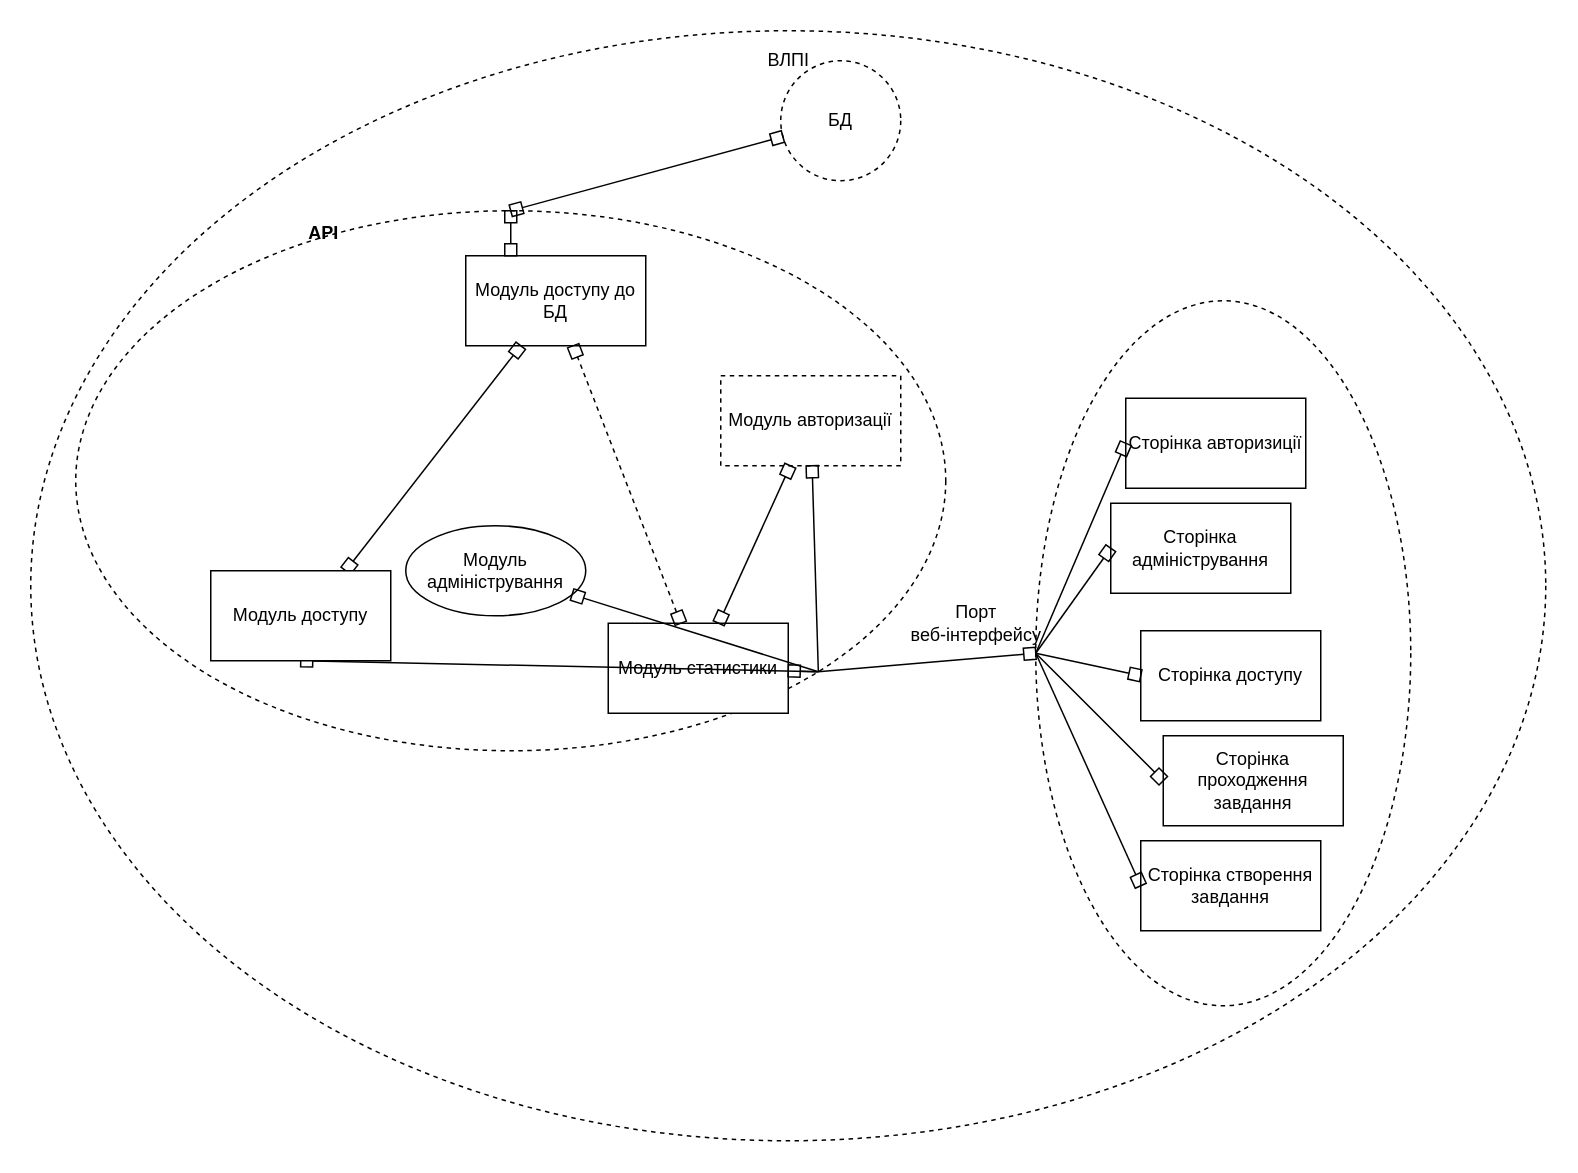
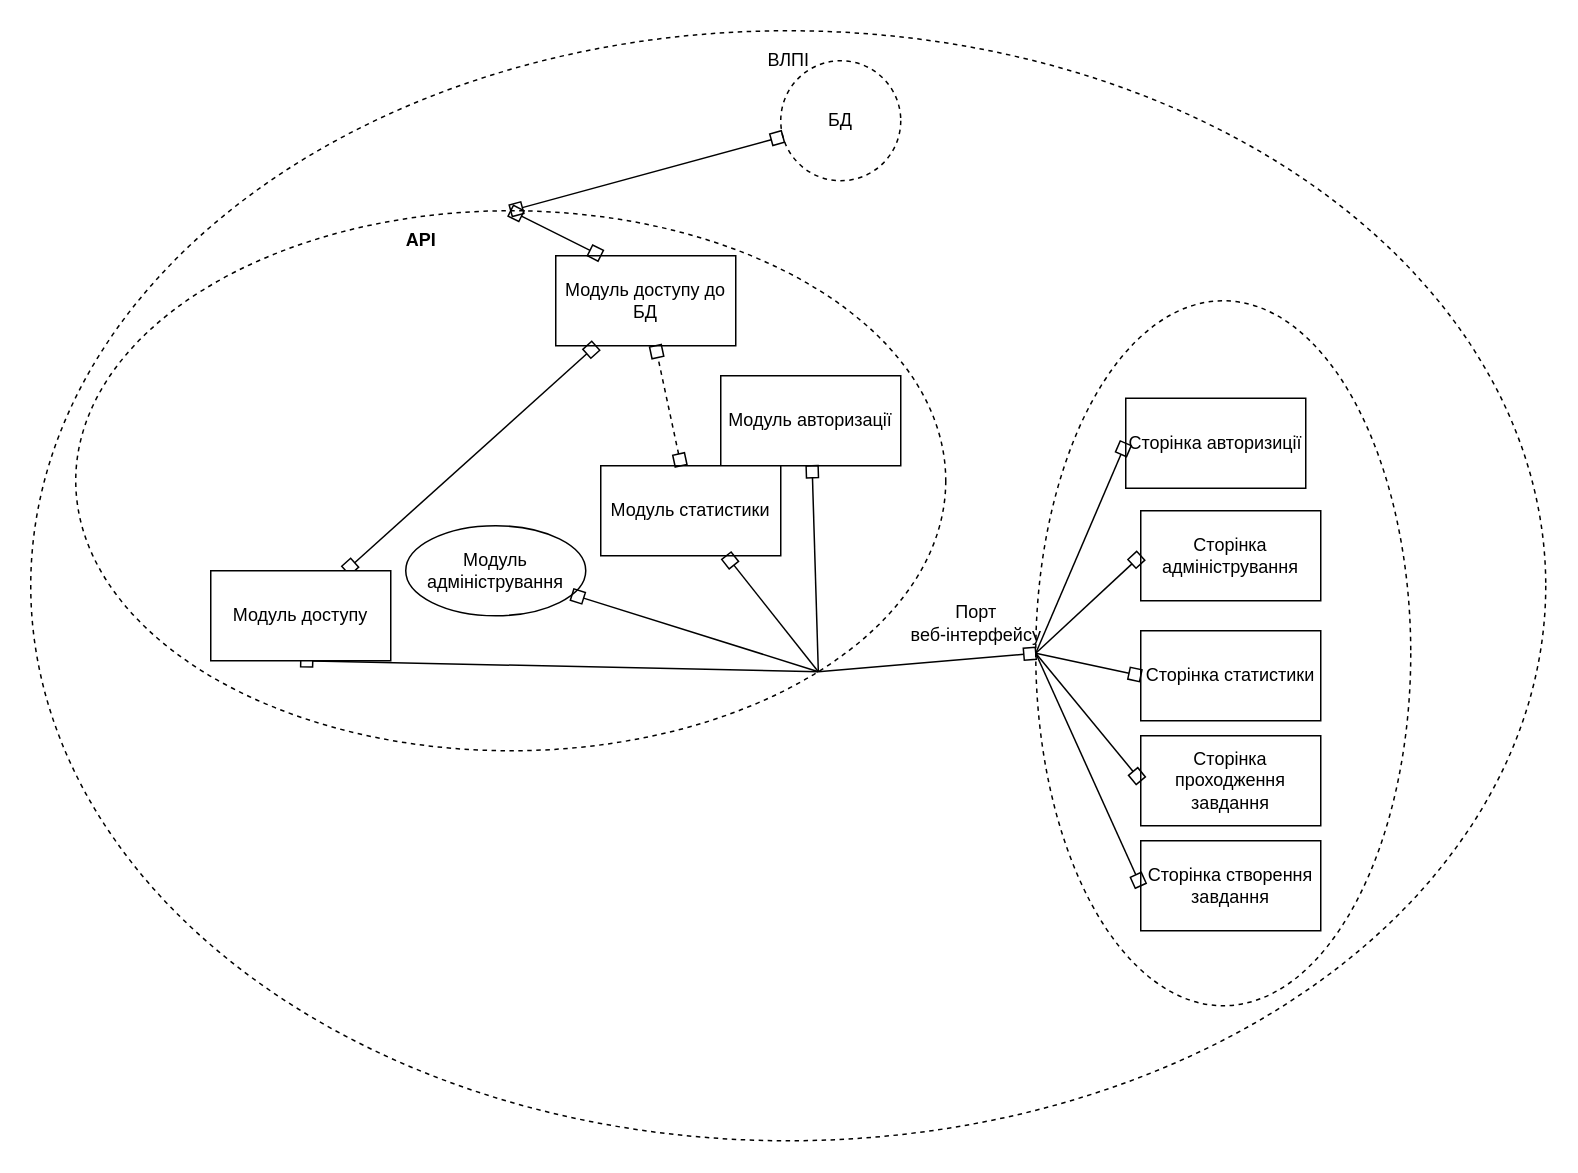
(323, 233) -> (421, 241)
(556, 301) -> (646, 301)
(811, 421) -> (811, 421)
(1201, 548) -> (1231, 556)
(698, 668) -> (691, 511)
(1231, 676) -> (1231, 676)
(1253, 781) -> (1231, 781)
